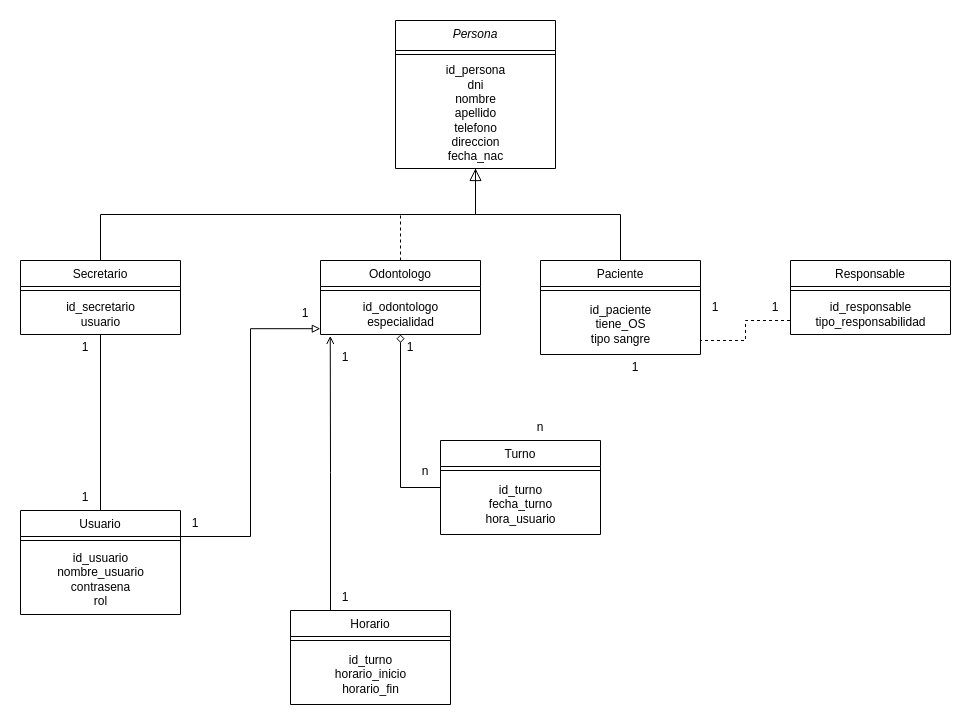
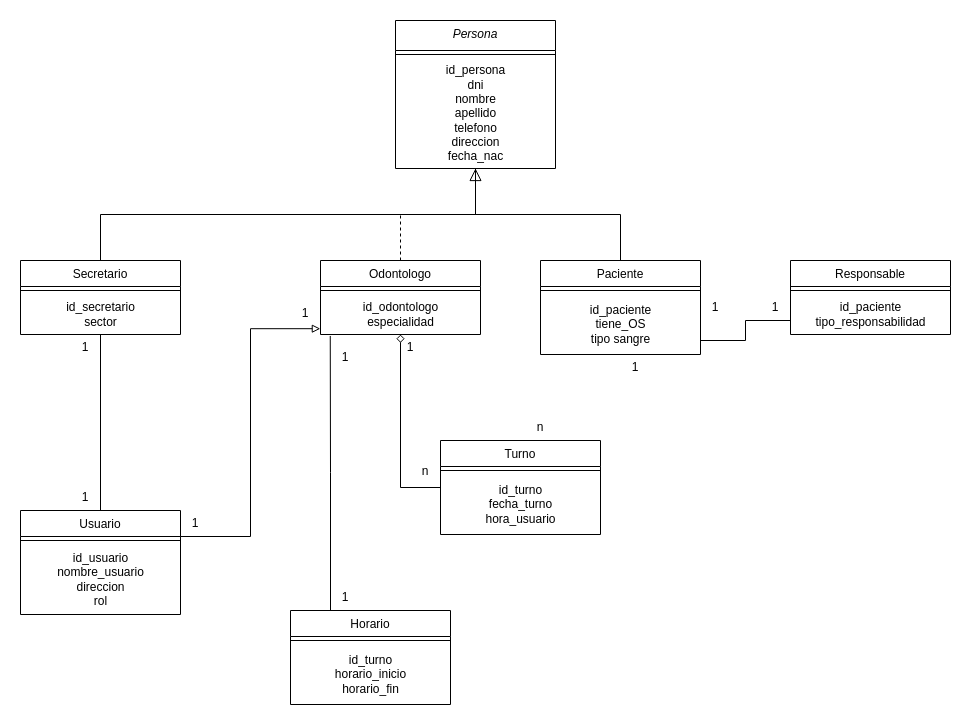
(101, 315) -> (101, 315)
(871, 315) -> (871, 315)
(746, 331) -> (746, 331)
(330, 341) -> (330, 340)
(101, 580) -> (101, 580)
